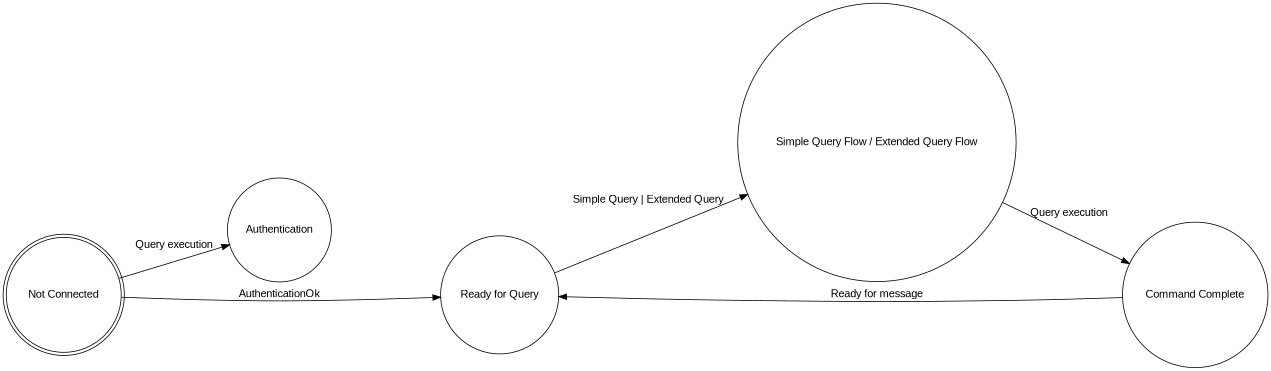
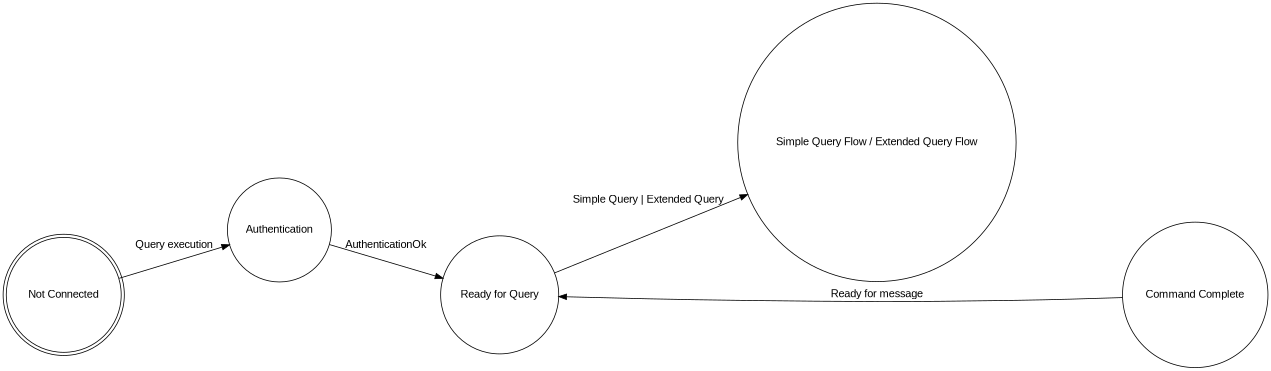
(1062, 231) -> none
(277, 301) -> (382, 260)
